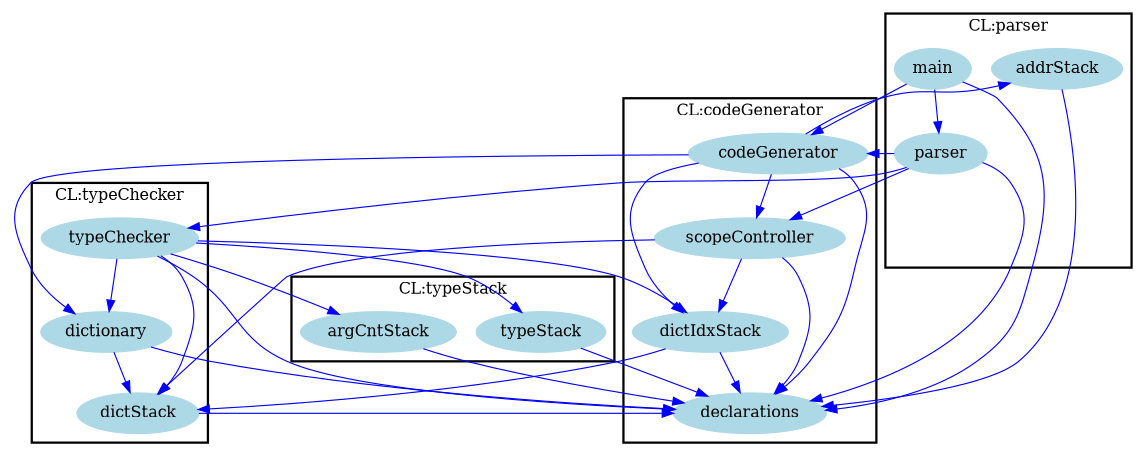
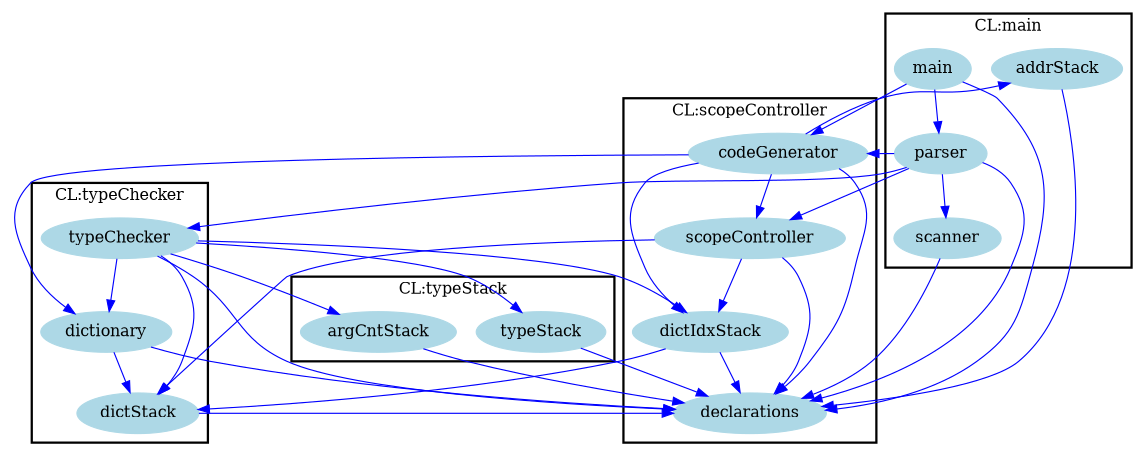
(1008, 27) -> (1008, 27)
(750, 111) -> (750, 111)
none -> (948, 238)
